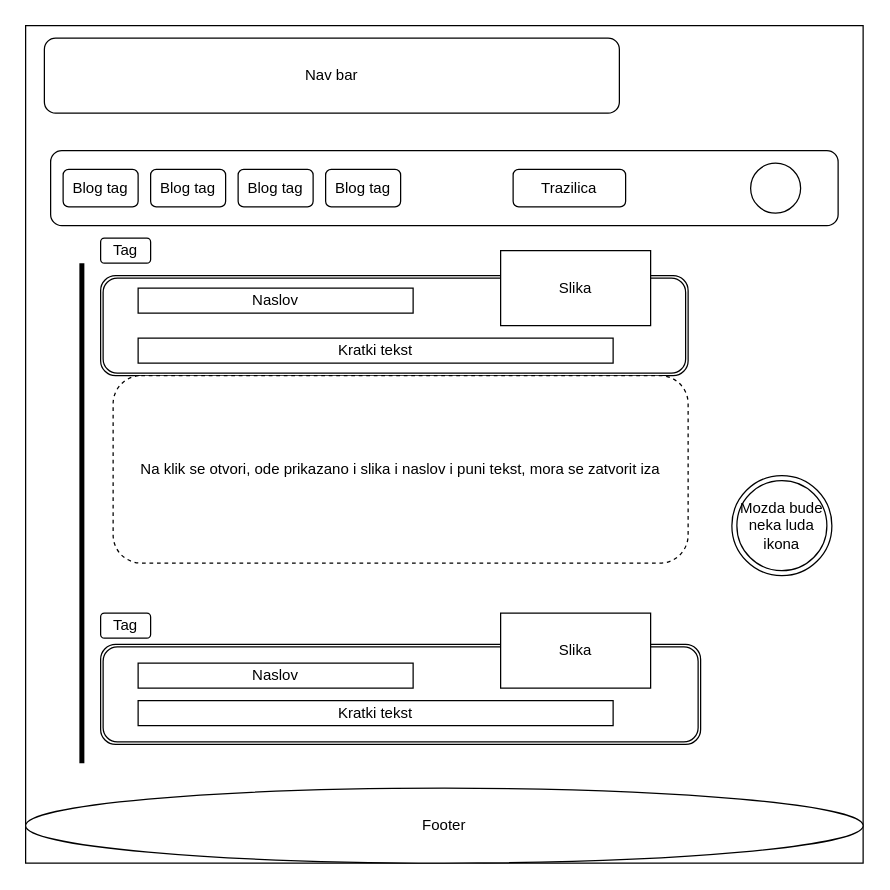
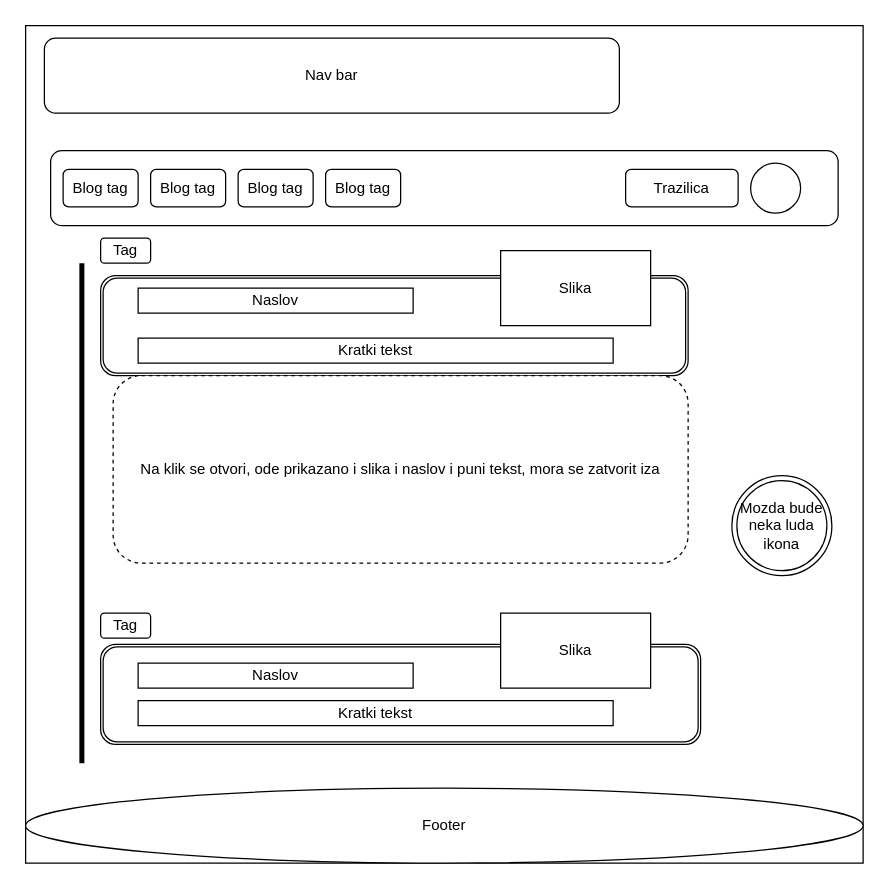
(569, 188) -> (682, 188)
